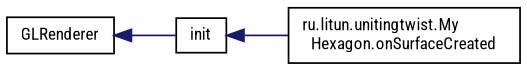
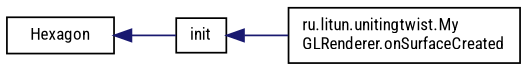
(60, 35) -> (60, 35)
(404, 35) -> (404, 35)
